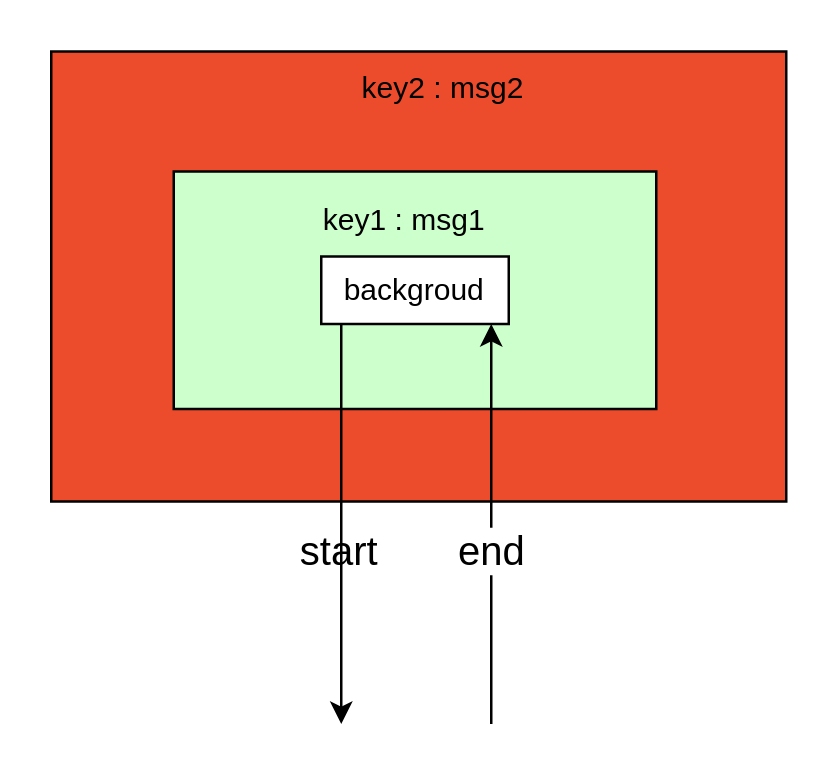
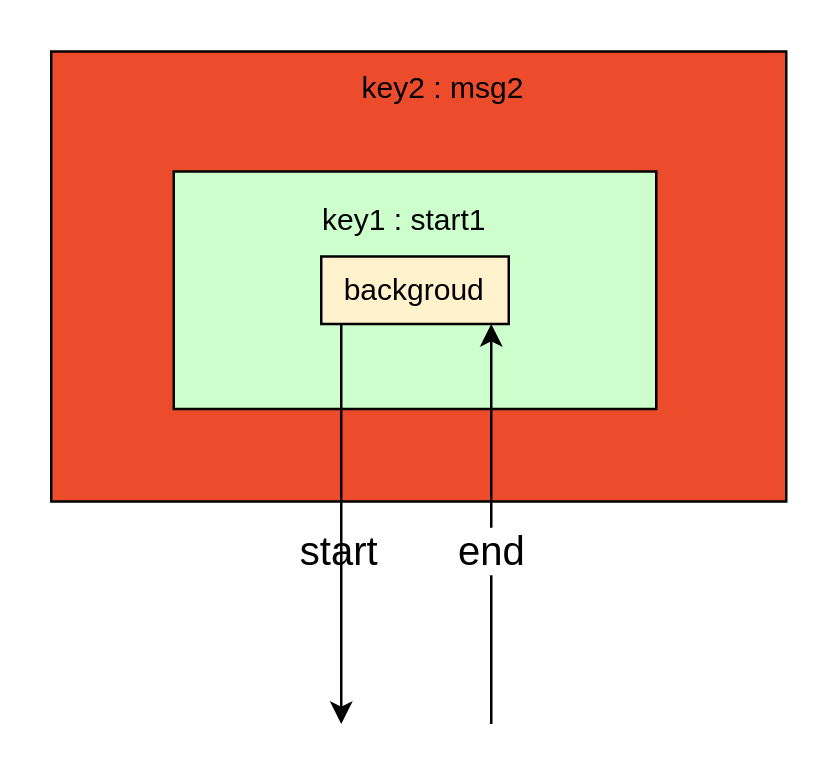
(405, 221) -> (405, 221)
(415, 290) -> (415, 290)
